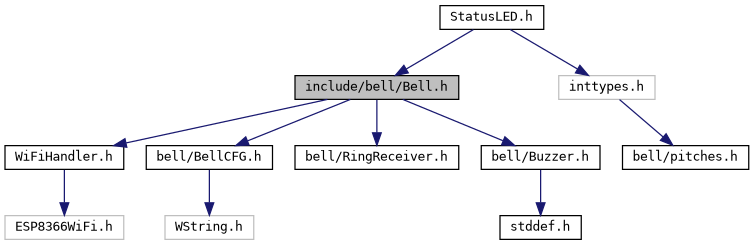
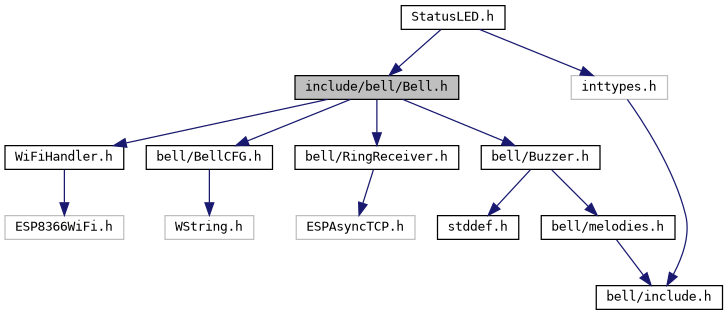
(686, 158) -> (659, 298)
none -> (356, 228)
none -> (608, 228)
